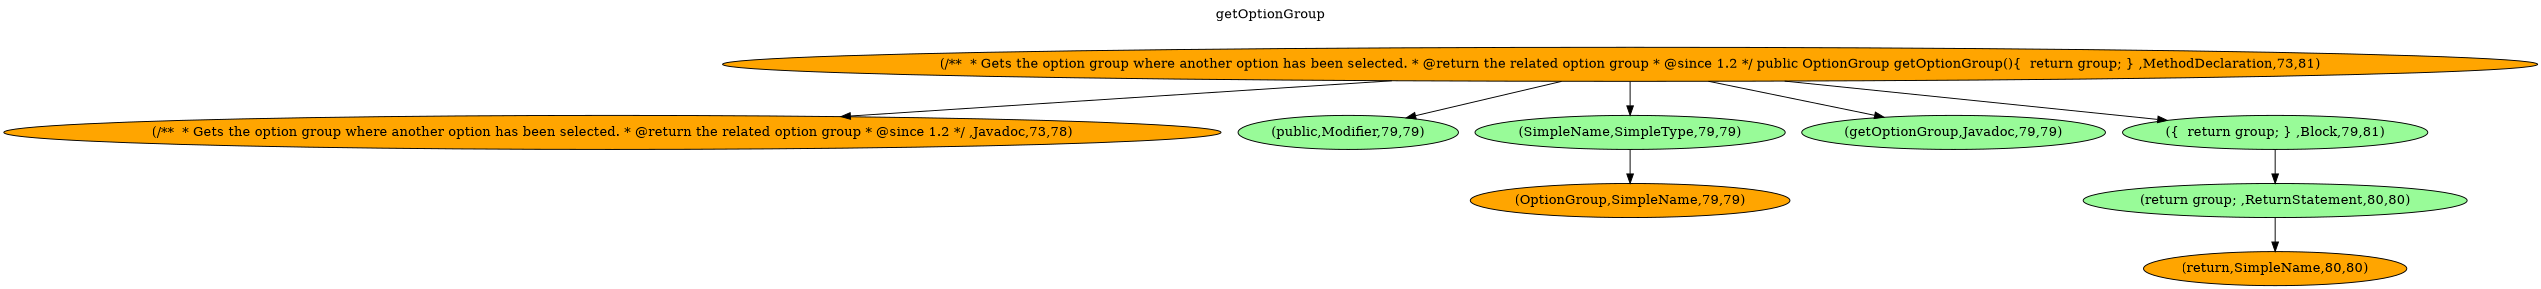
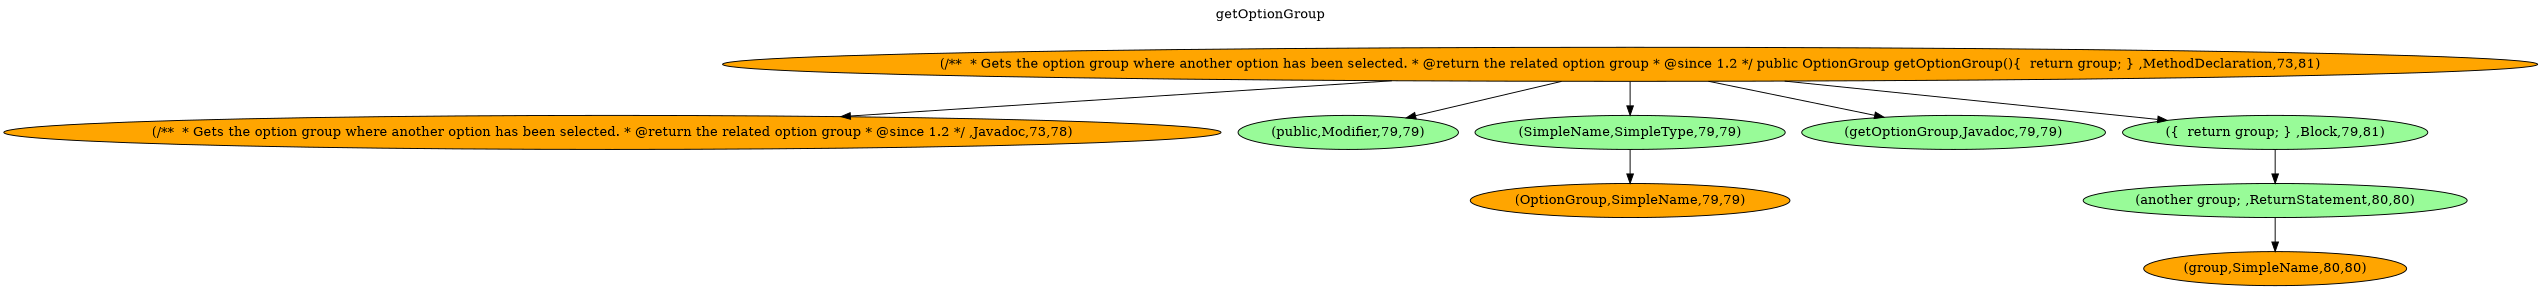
(2275, 201) -> (2275, 201)
(2275, 269) -> (2275, 269)
